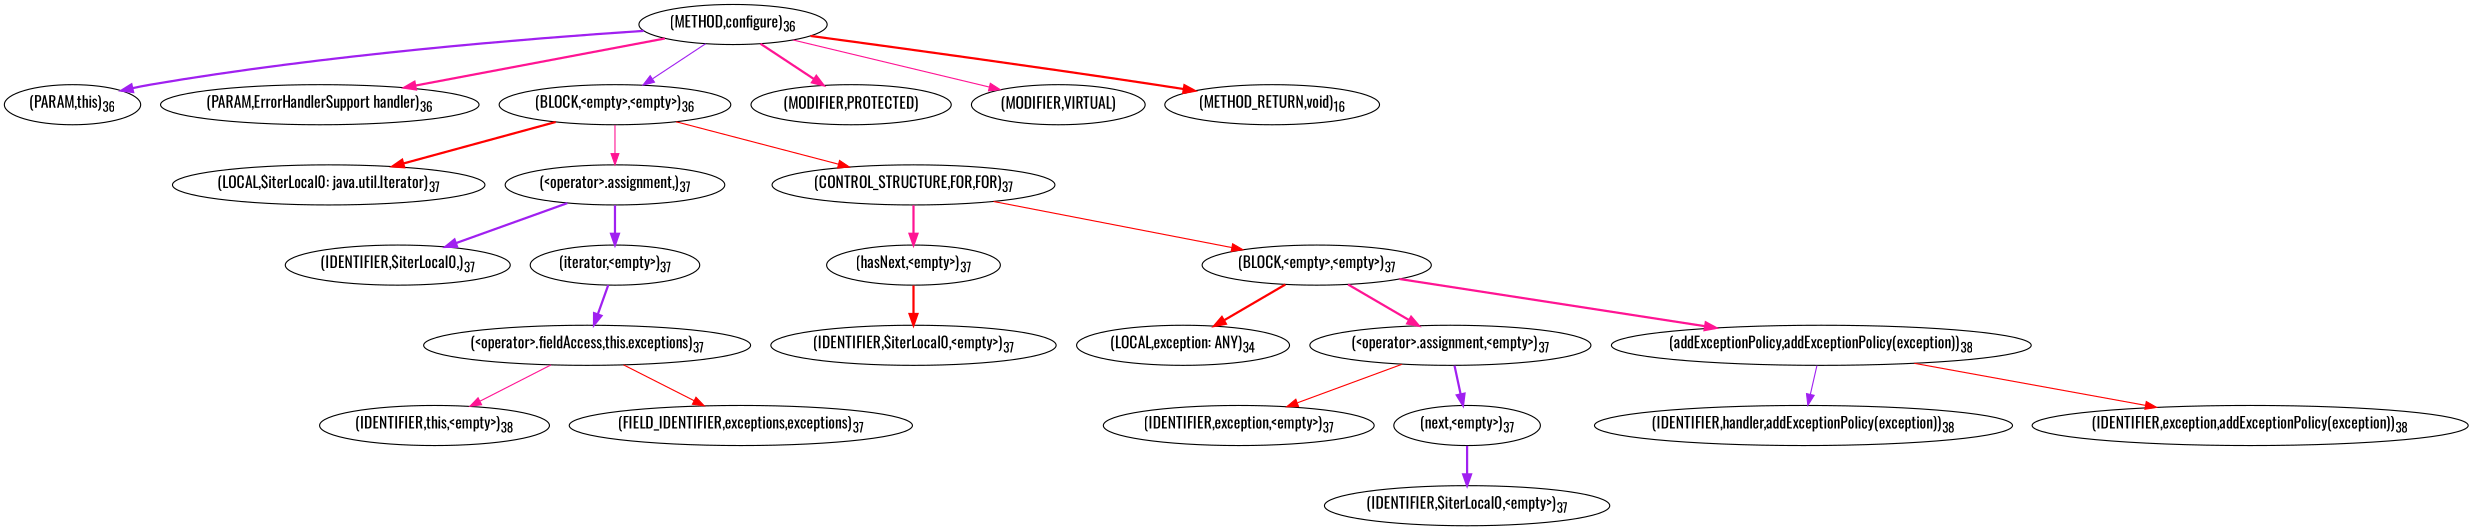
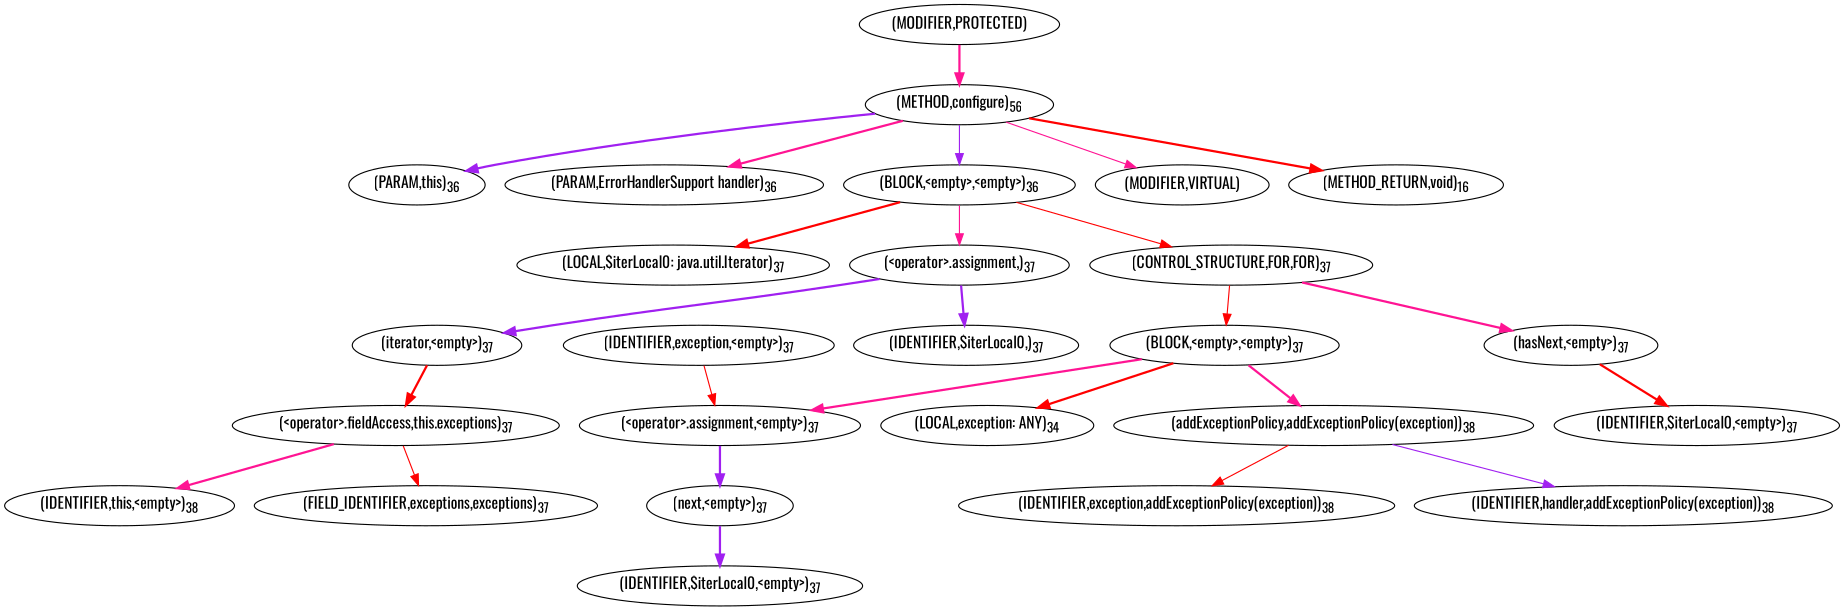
(790, 23) -> (1016, 103)
(787, 61) -> (959, 59)
(603, 300) -> (419, 380)
(515, 383) -> (261, 465)
(1350, 384) -> (708, 380)
